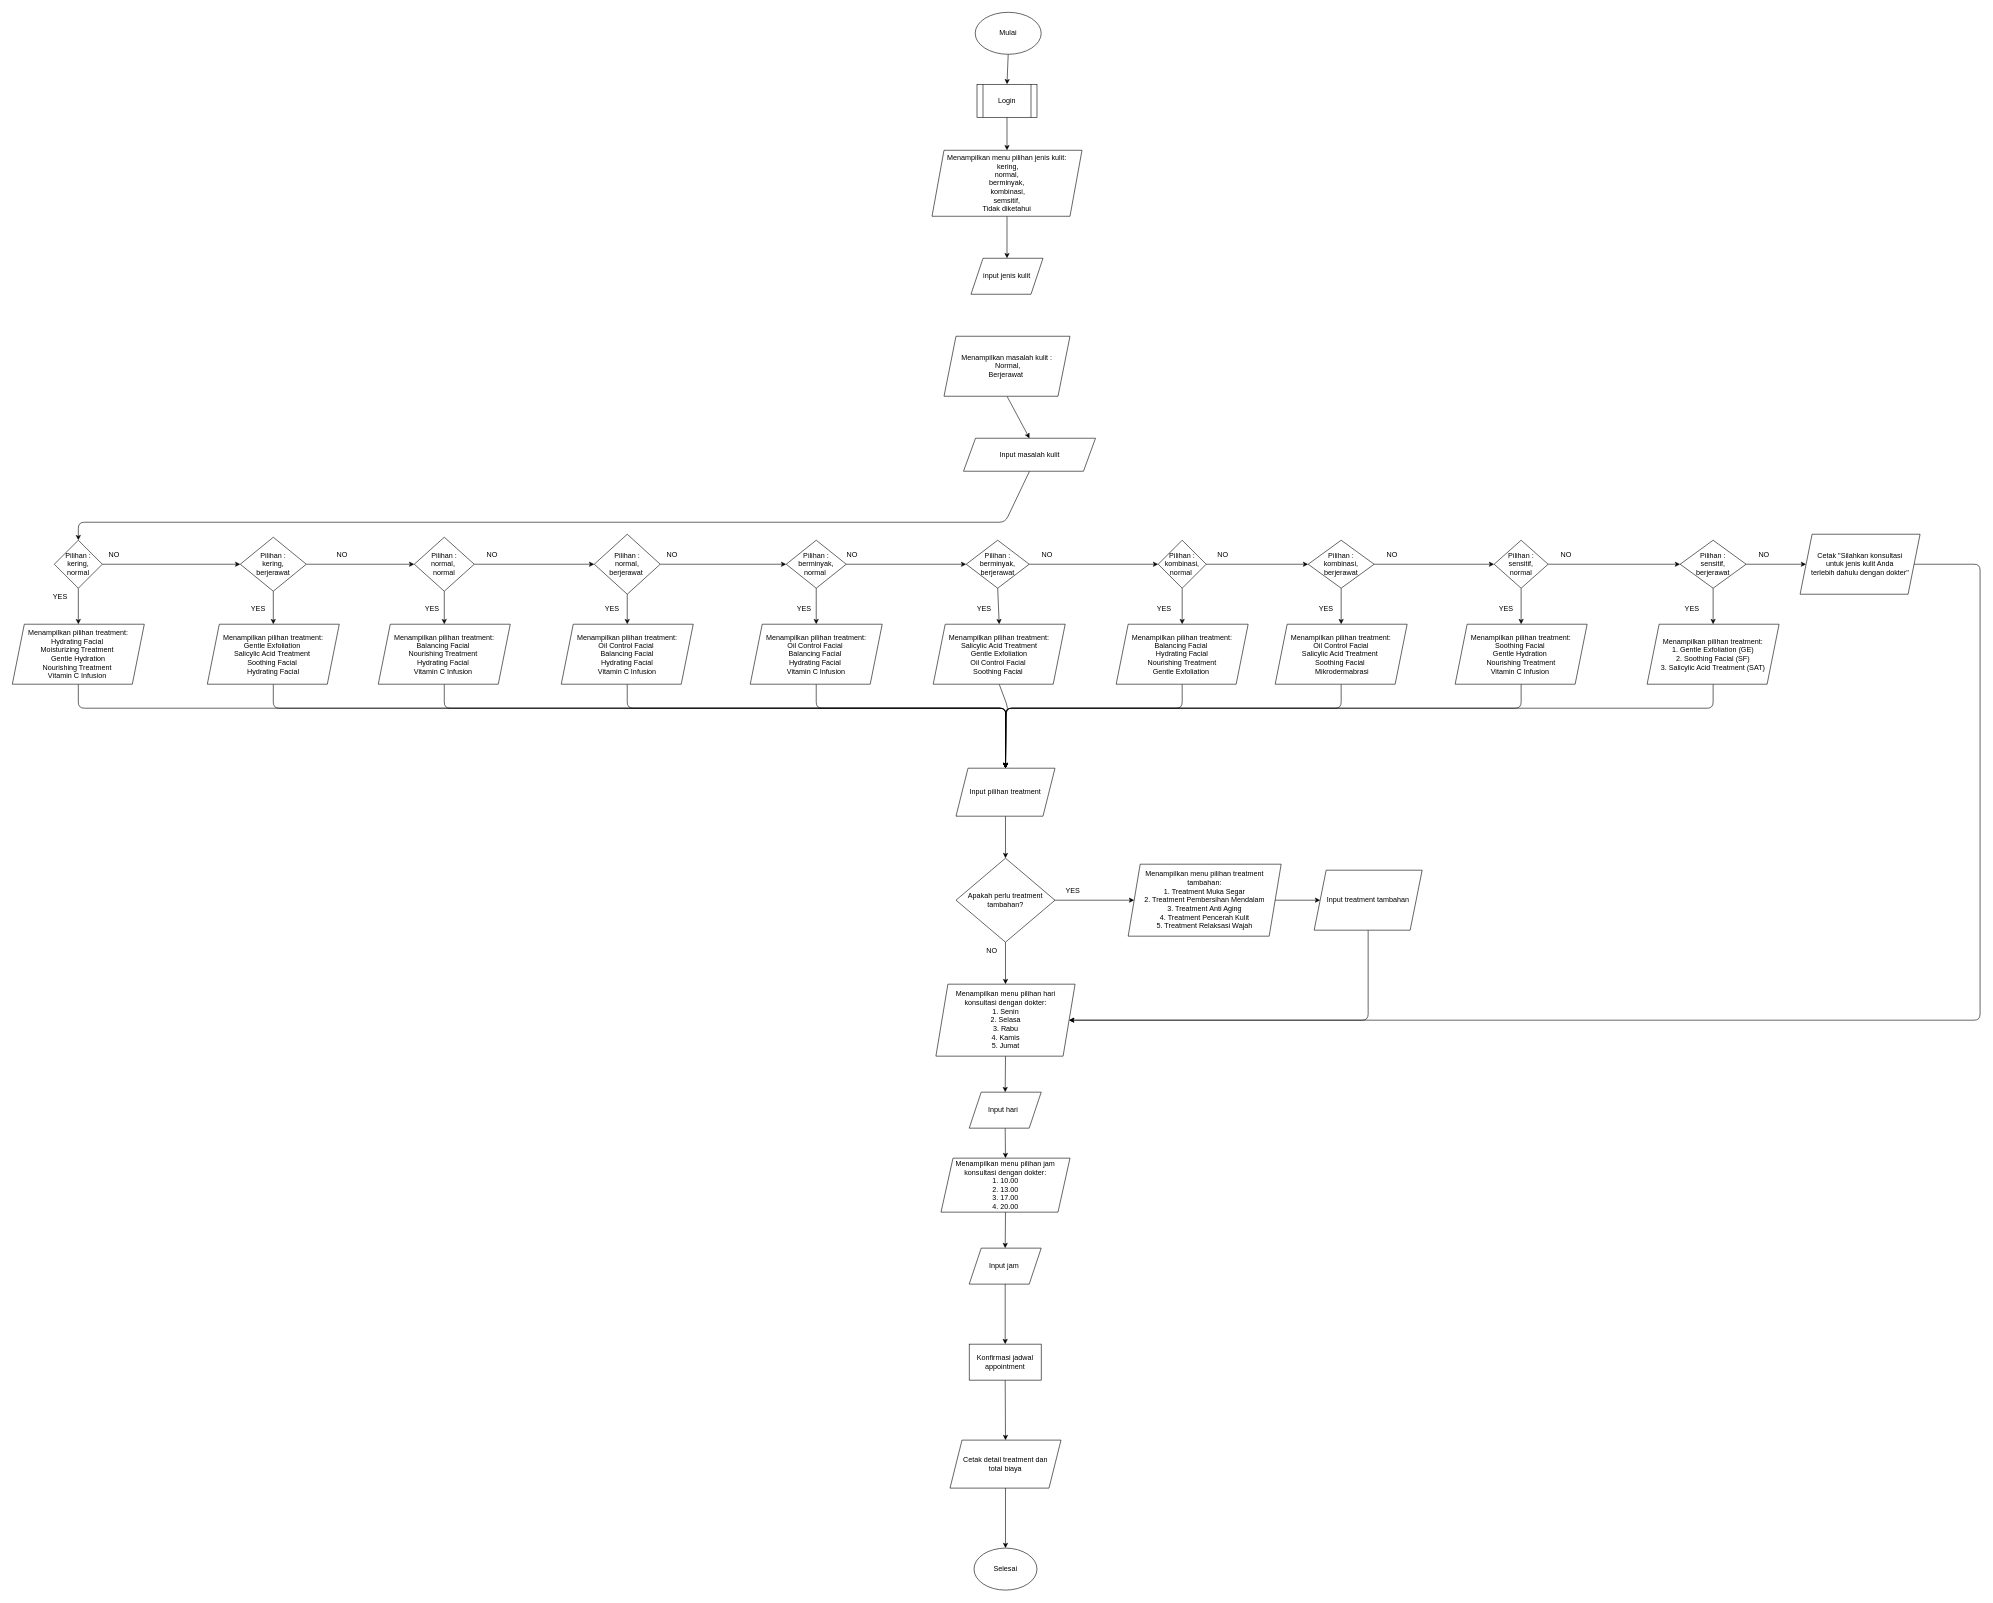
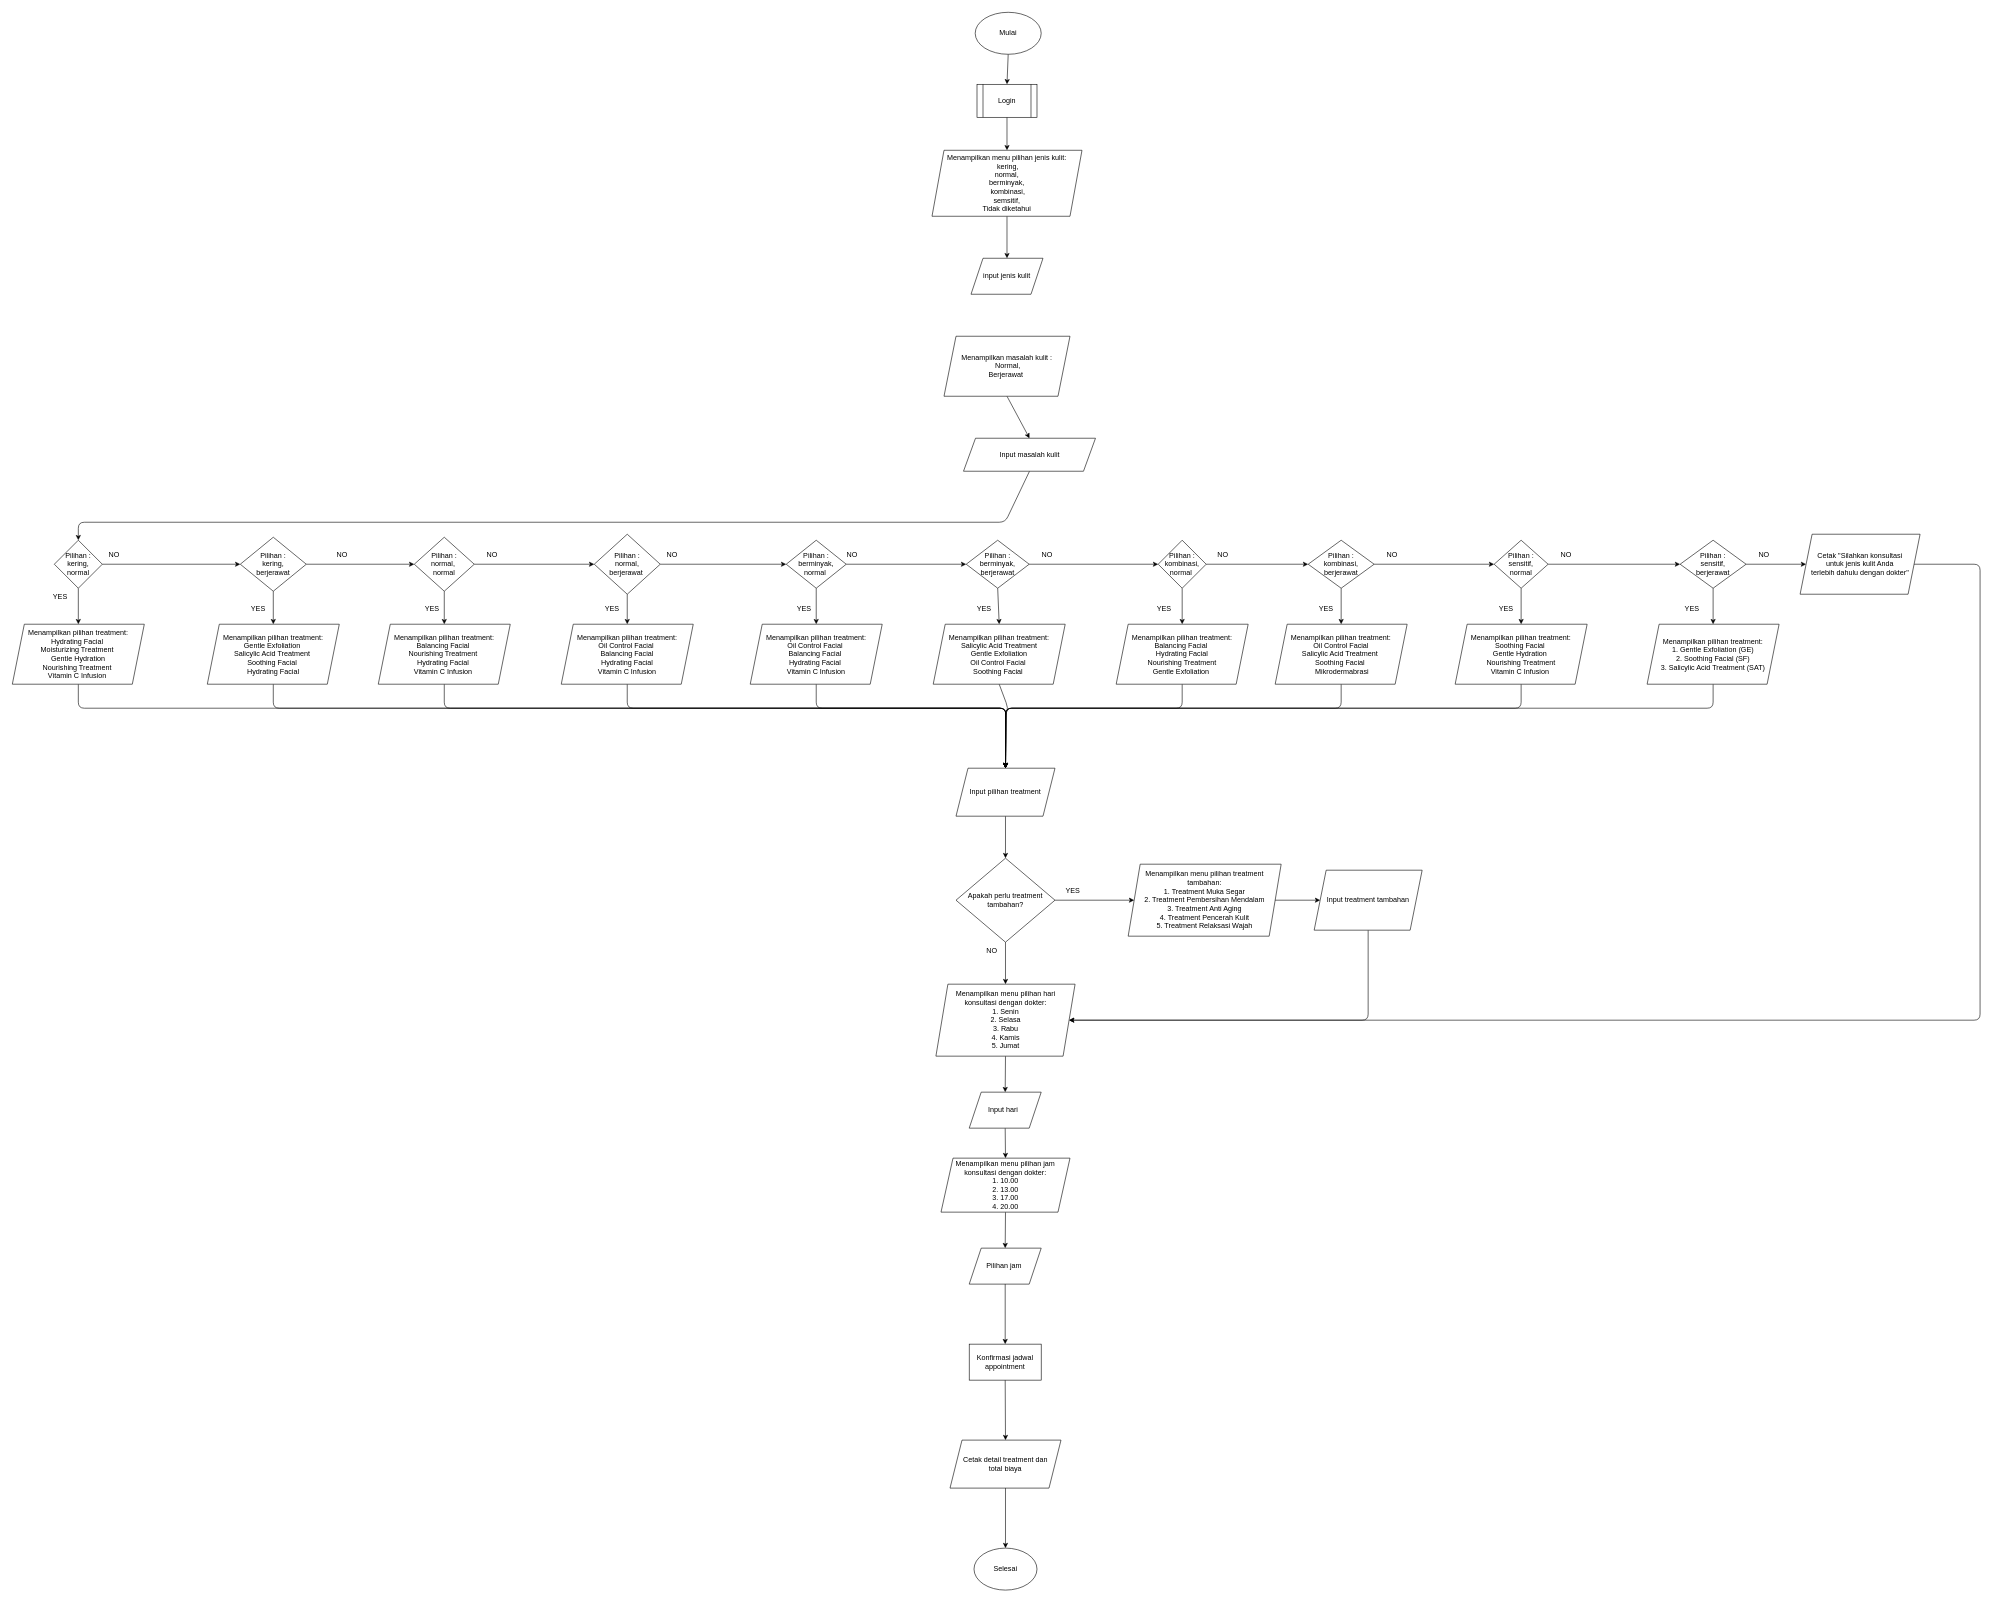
(1005, 1266) -> (1005, 1266)
